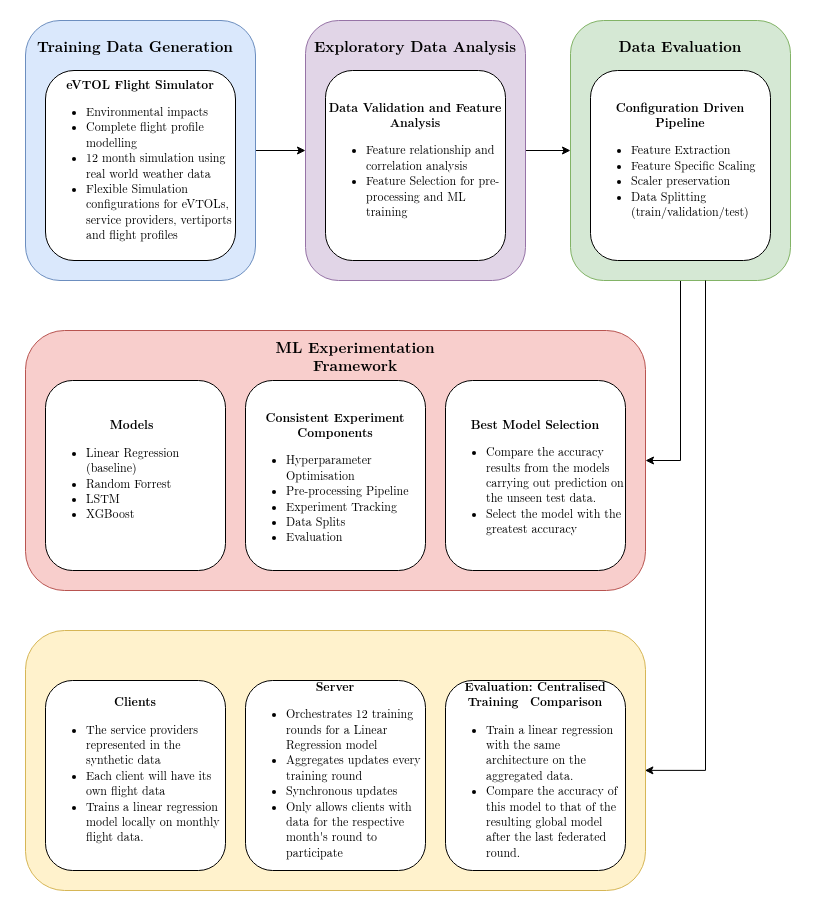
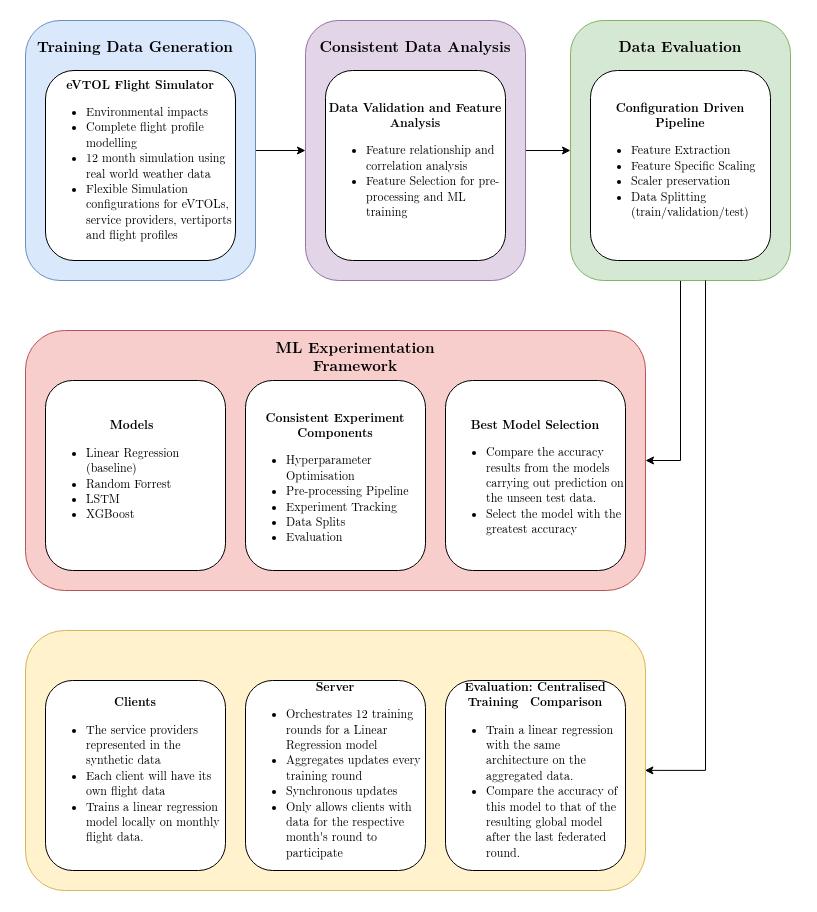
(416, 46) -> (416, 46)
